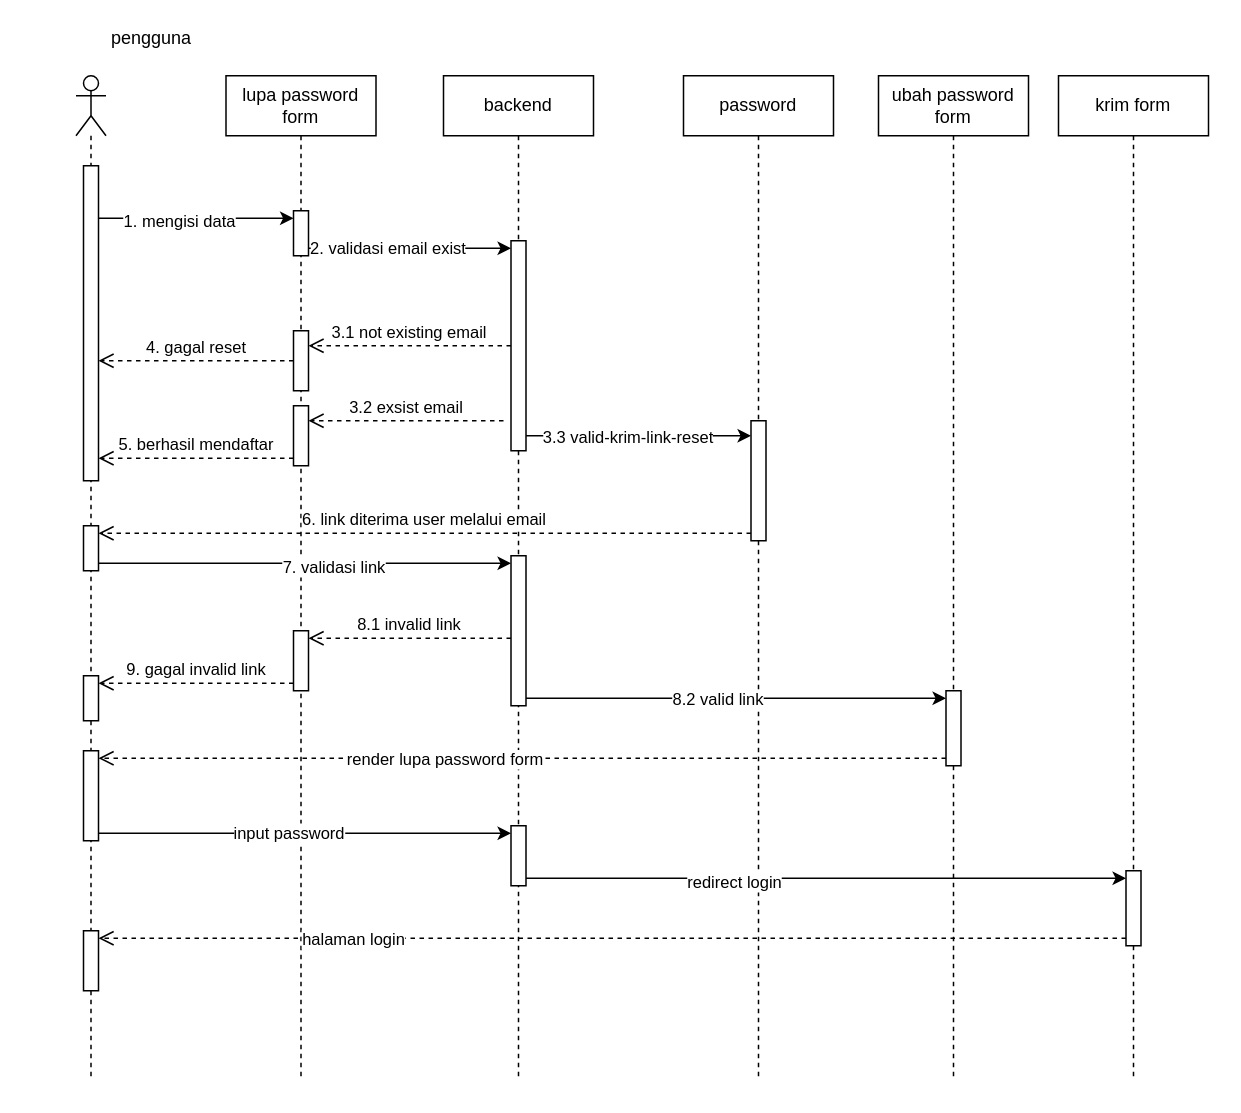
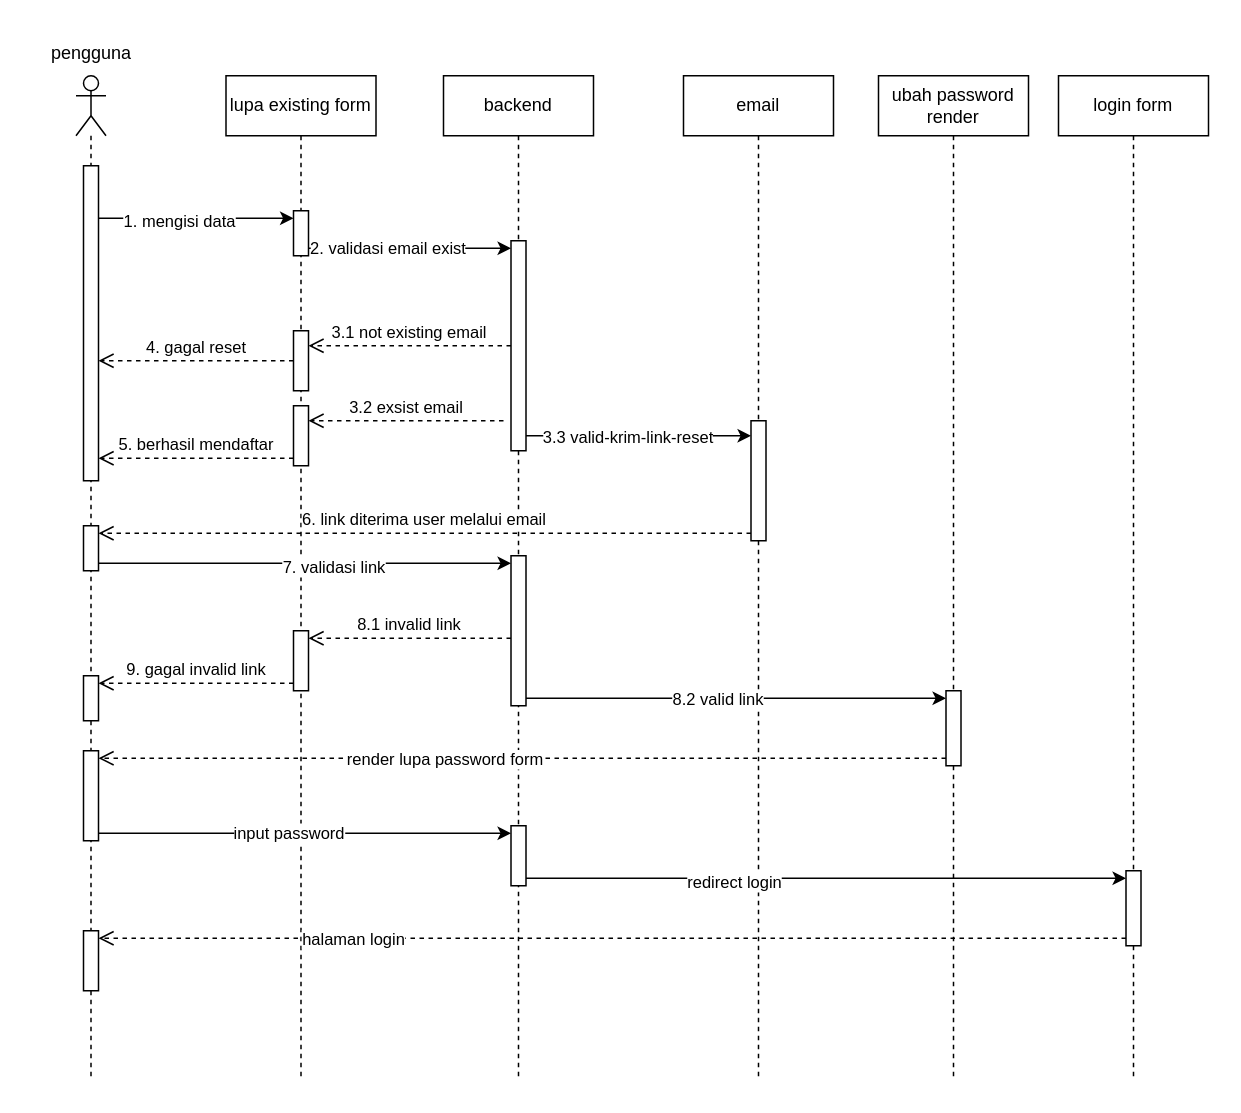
(151, 38) -> (91, 53)
(301, 106) -> (301, 106)
(758, 106) -> (758, 106)
(953, 106) -> (953, 106)
(1133, 106) -> (1133, 106)
